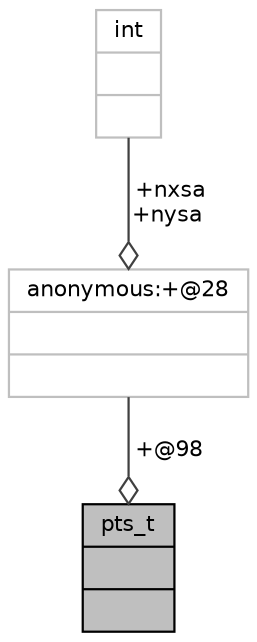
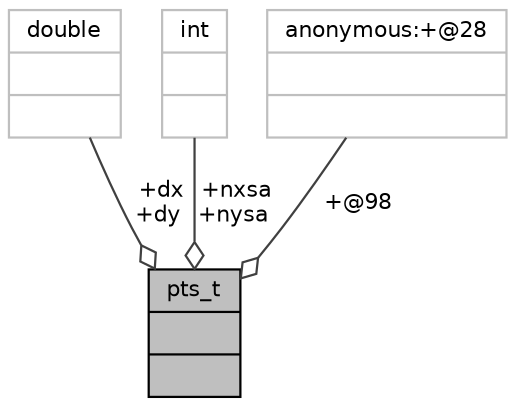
none -> (65, 74)
(129, 190) -> (195, 190)
